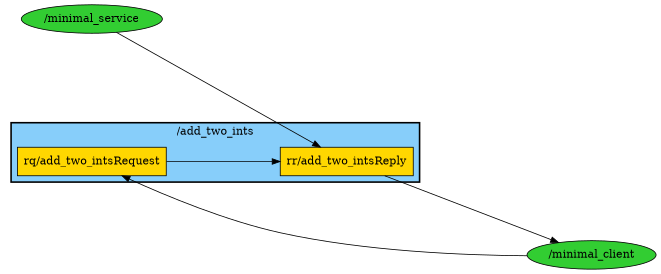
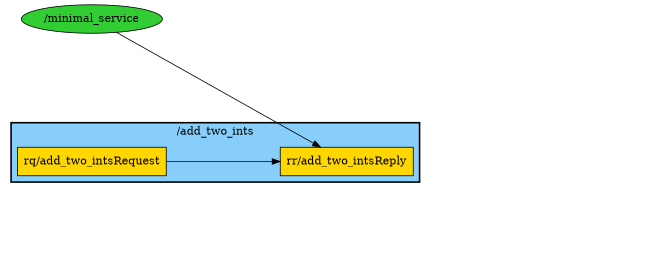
(592, 255) -> none
